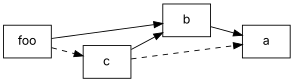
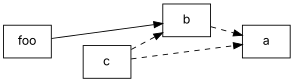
(222, 30) -> (222, 30)
(143, 43) -> (143, 43)
(63, 51) -> none
